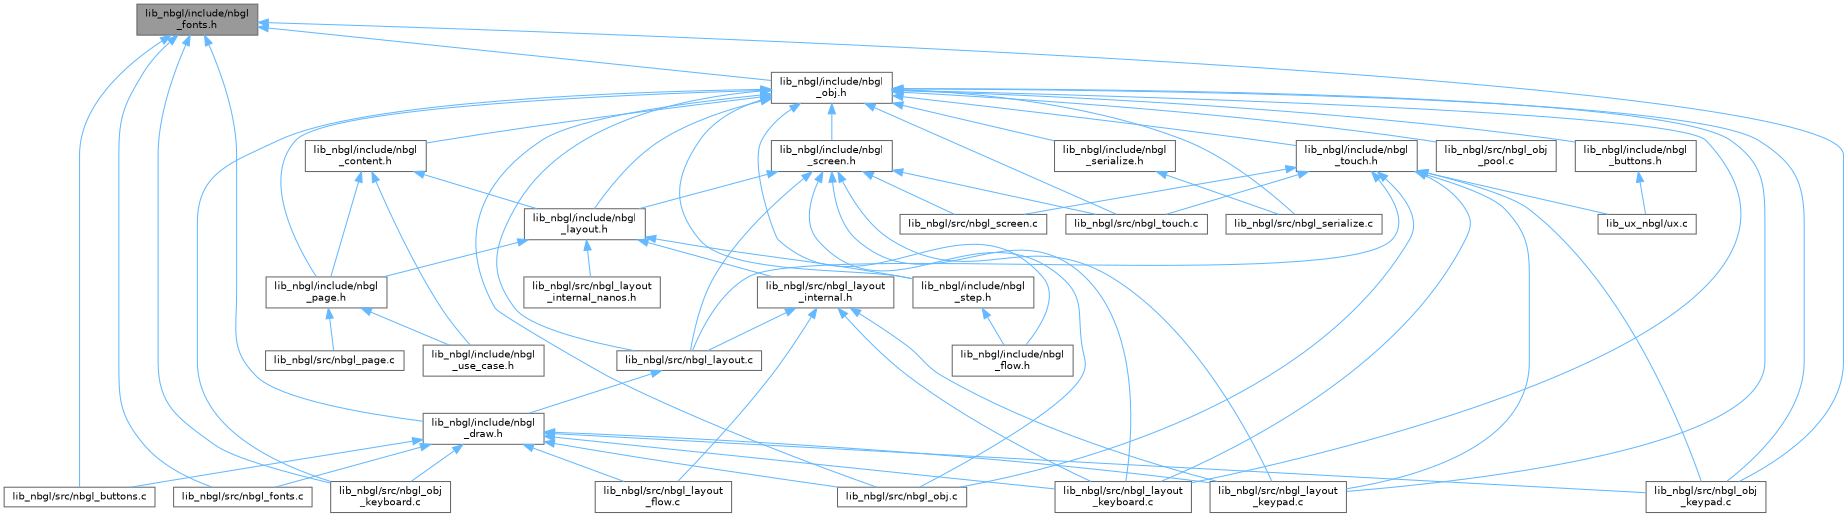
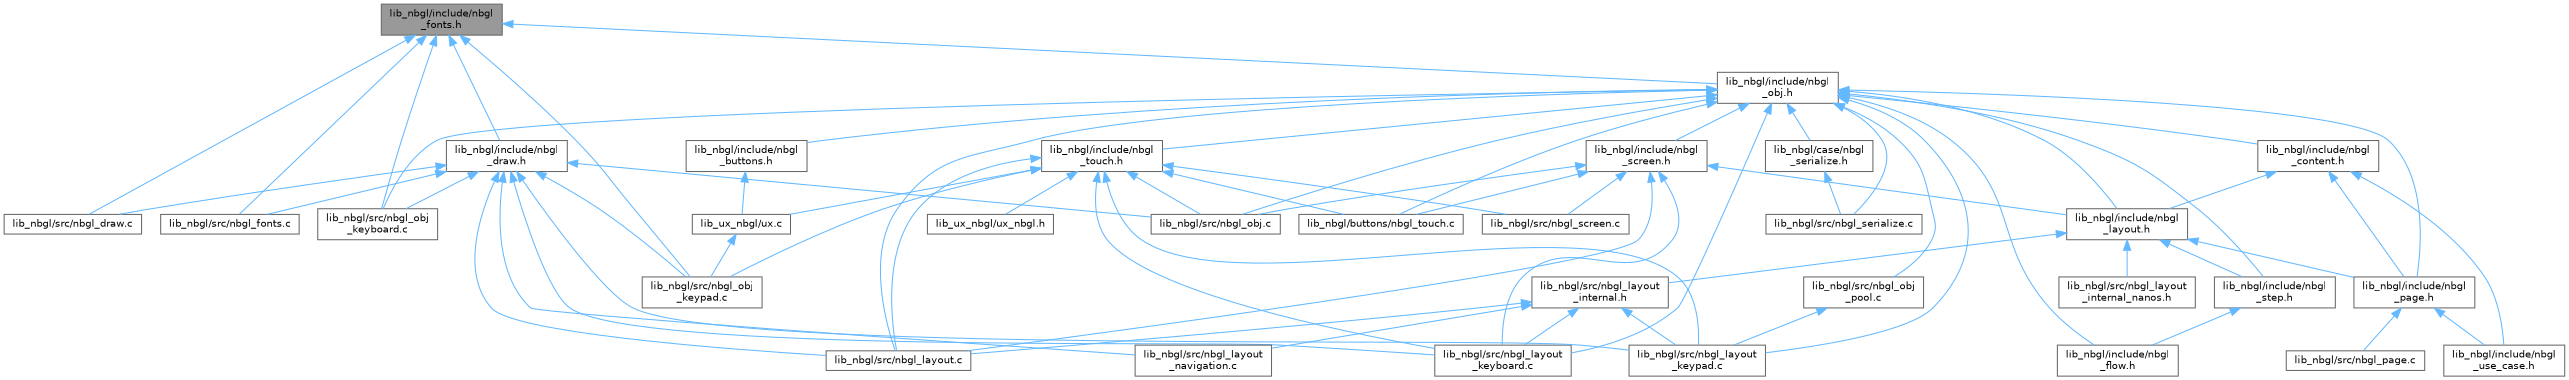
(1711, 126) -> (721, 260)
(1115, 156) -> (1819, 156)
none -> (990, 224)
(1137, 224) -> (1381, 224)
(1105, 274) -> (1775, 328)
(590, 394) -> (591, 334)
(80, 497) -> (73, 224)
(663, 497) -> (1203, 361)
